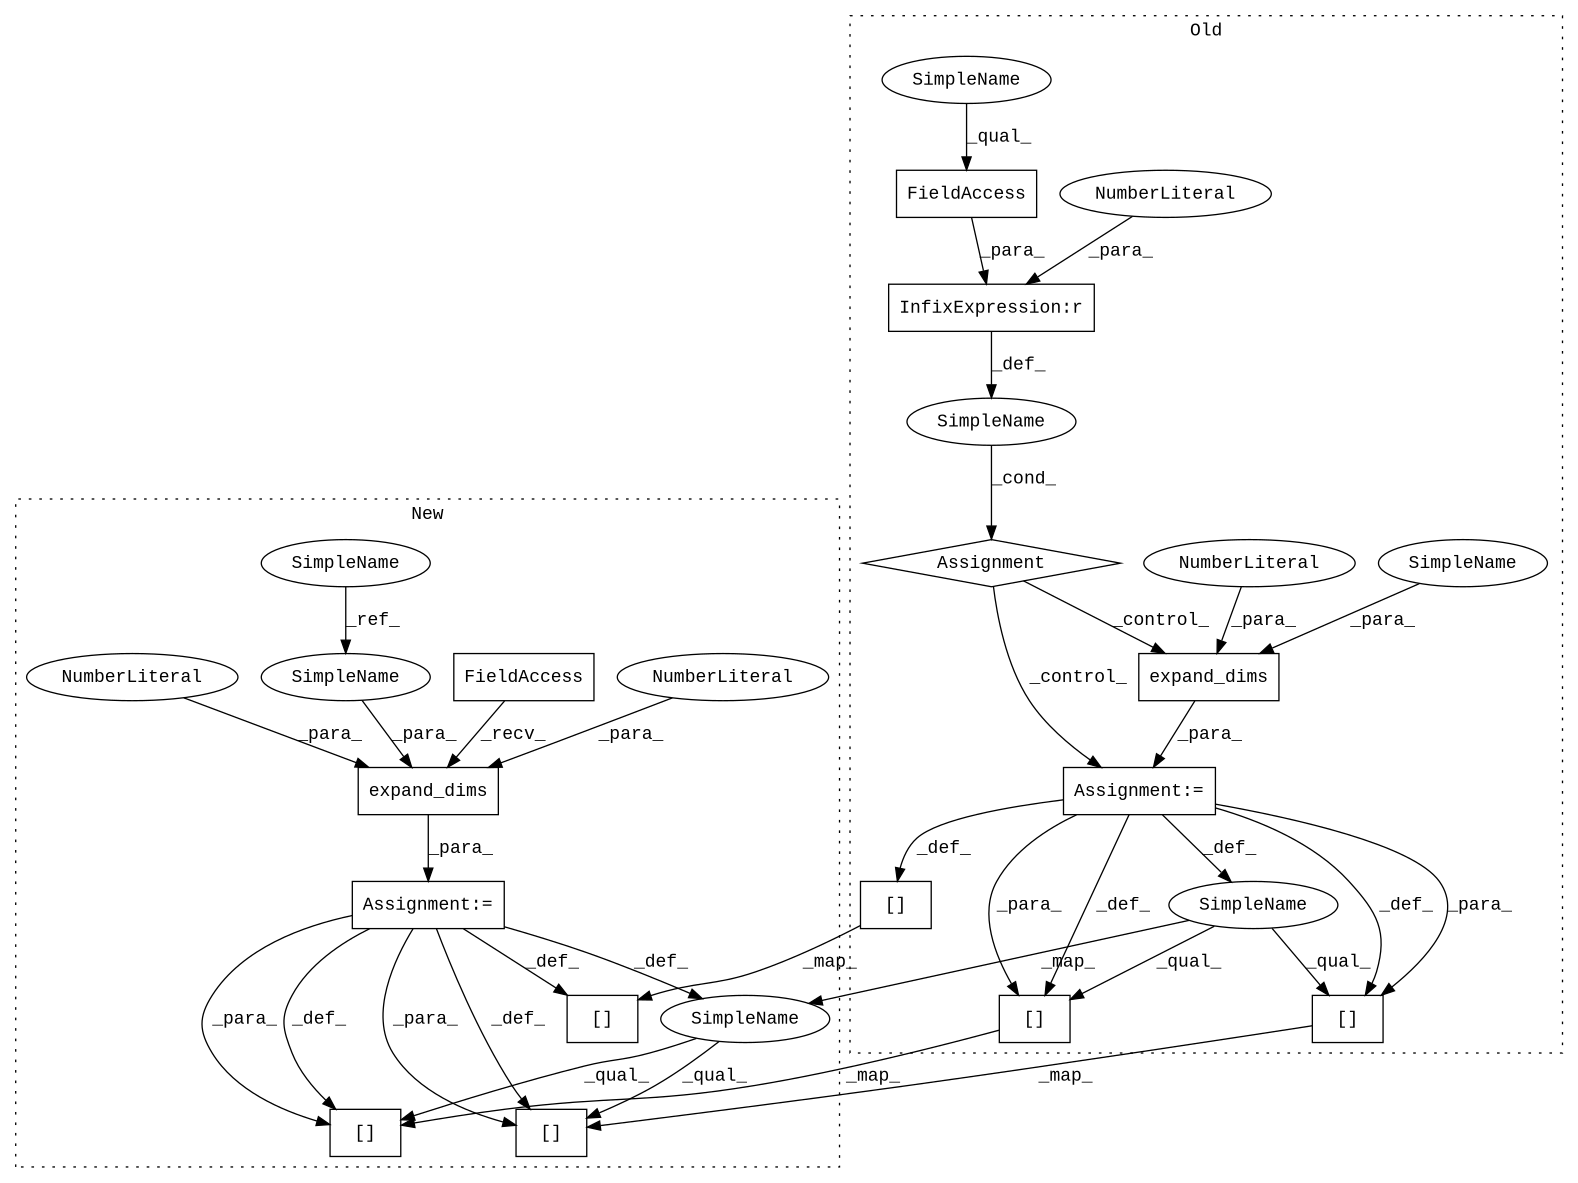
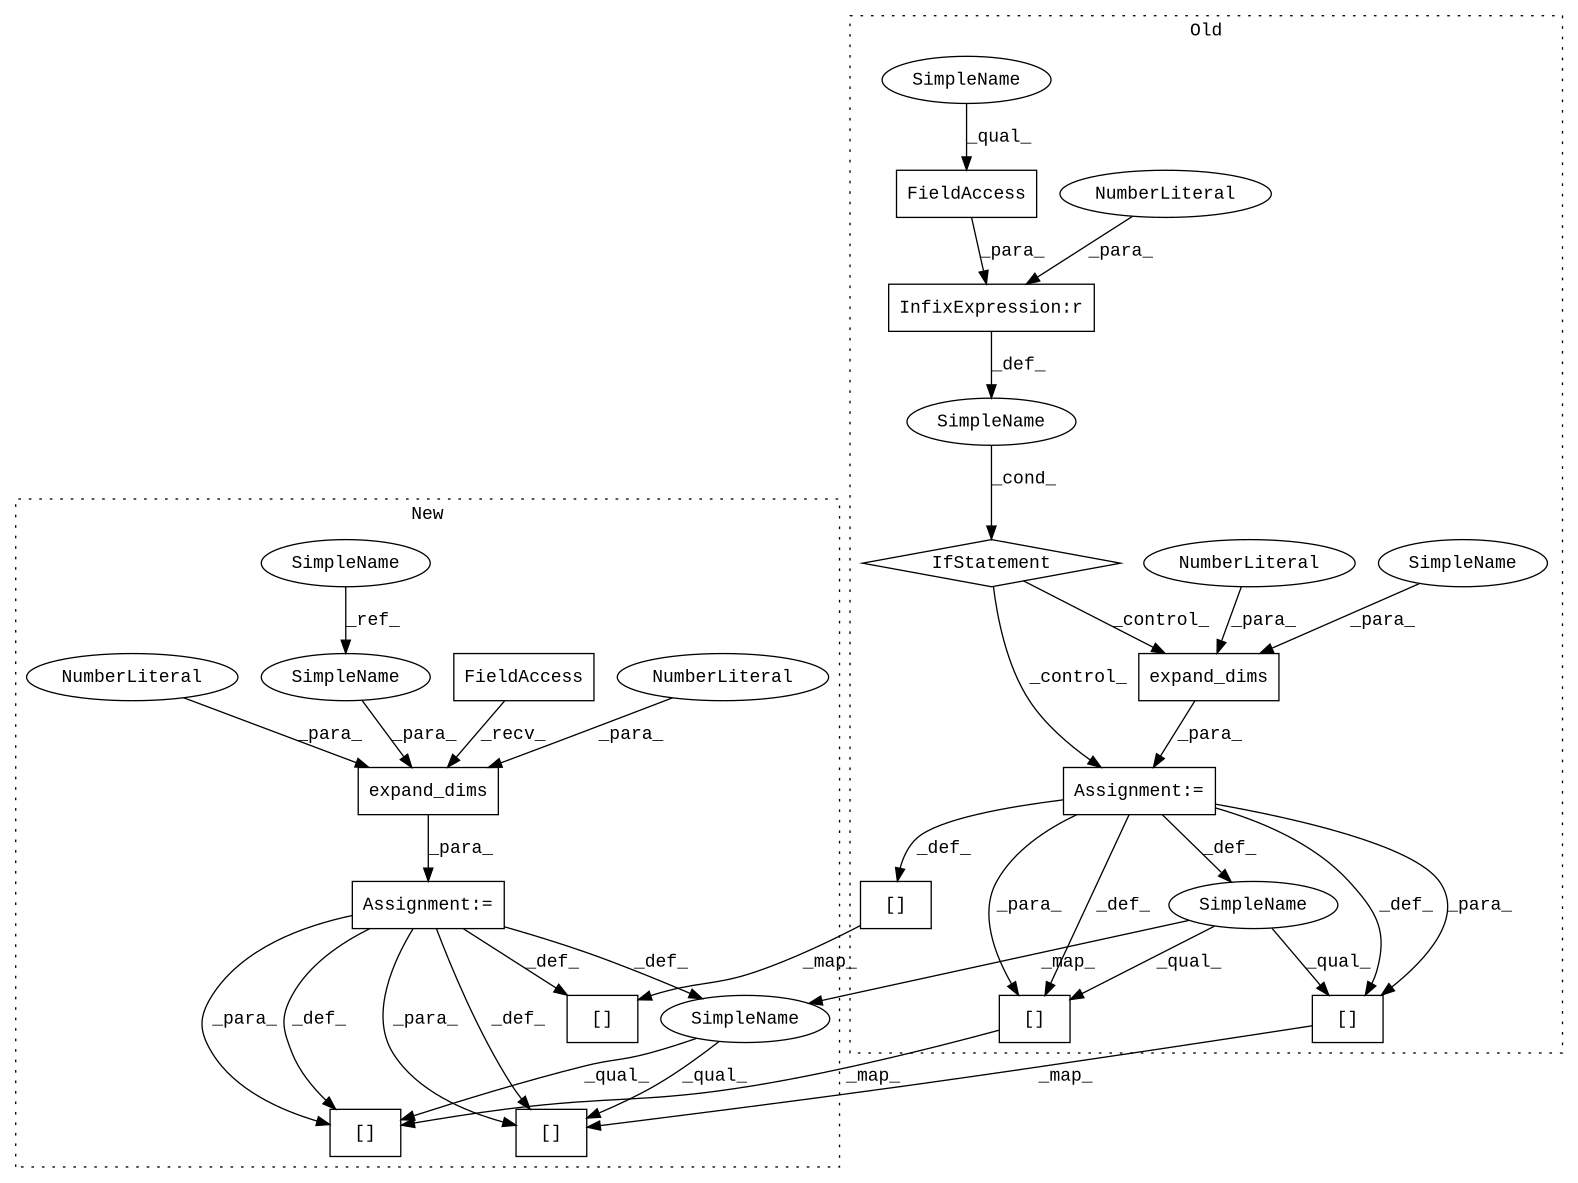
(991, 563) -> (991, 563)
